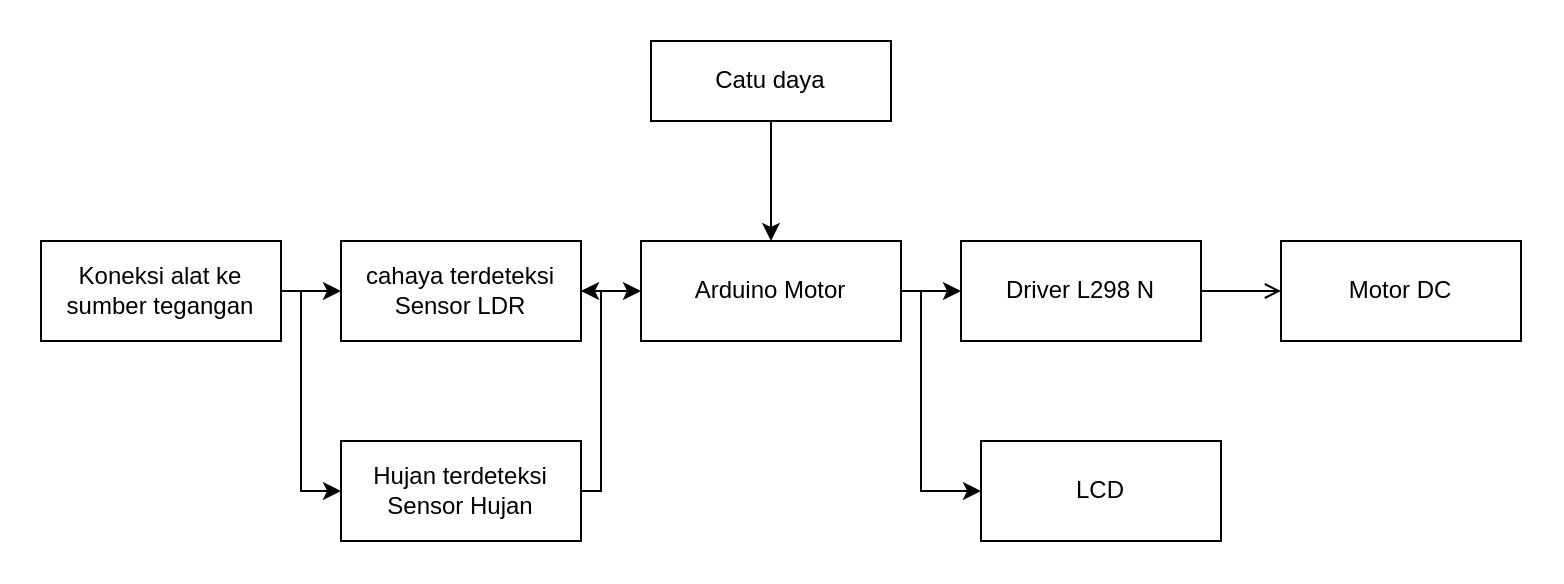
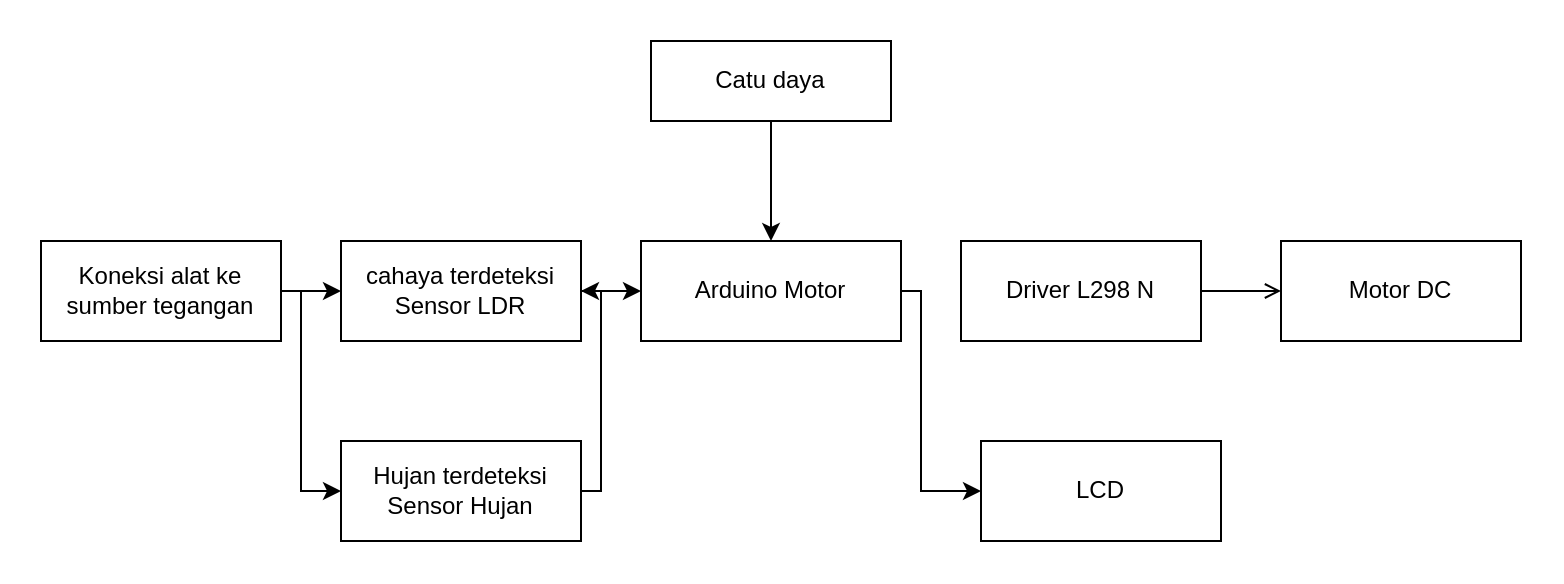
(941, 291) -> none
